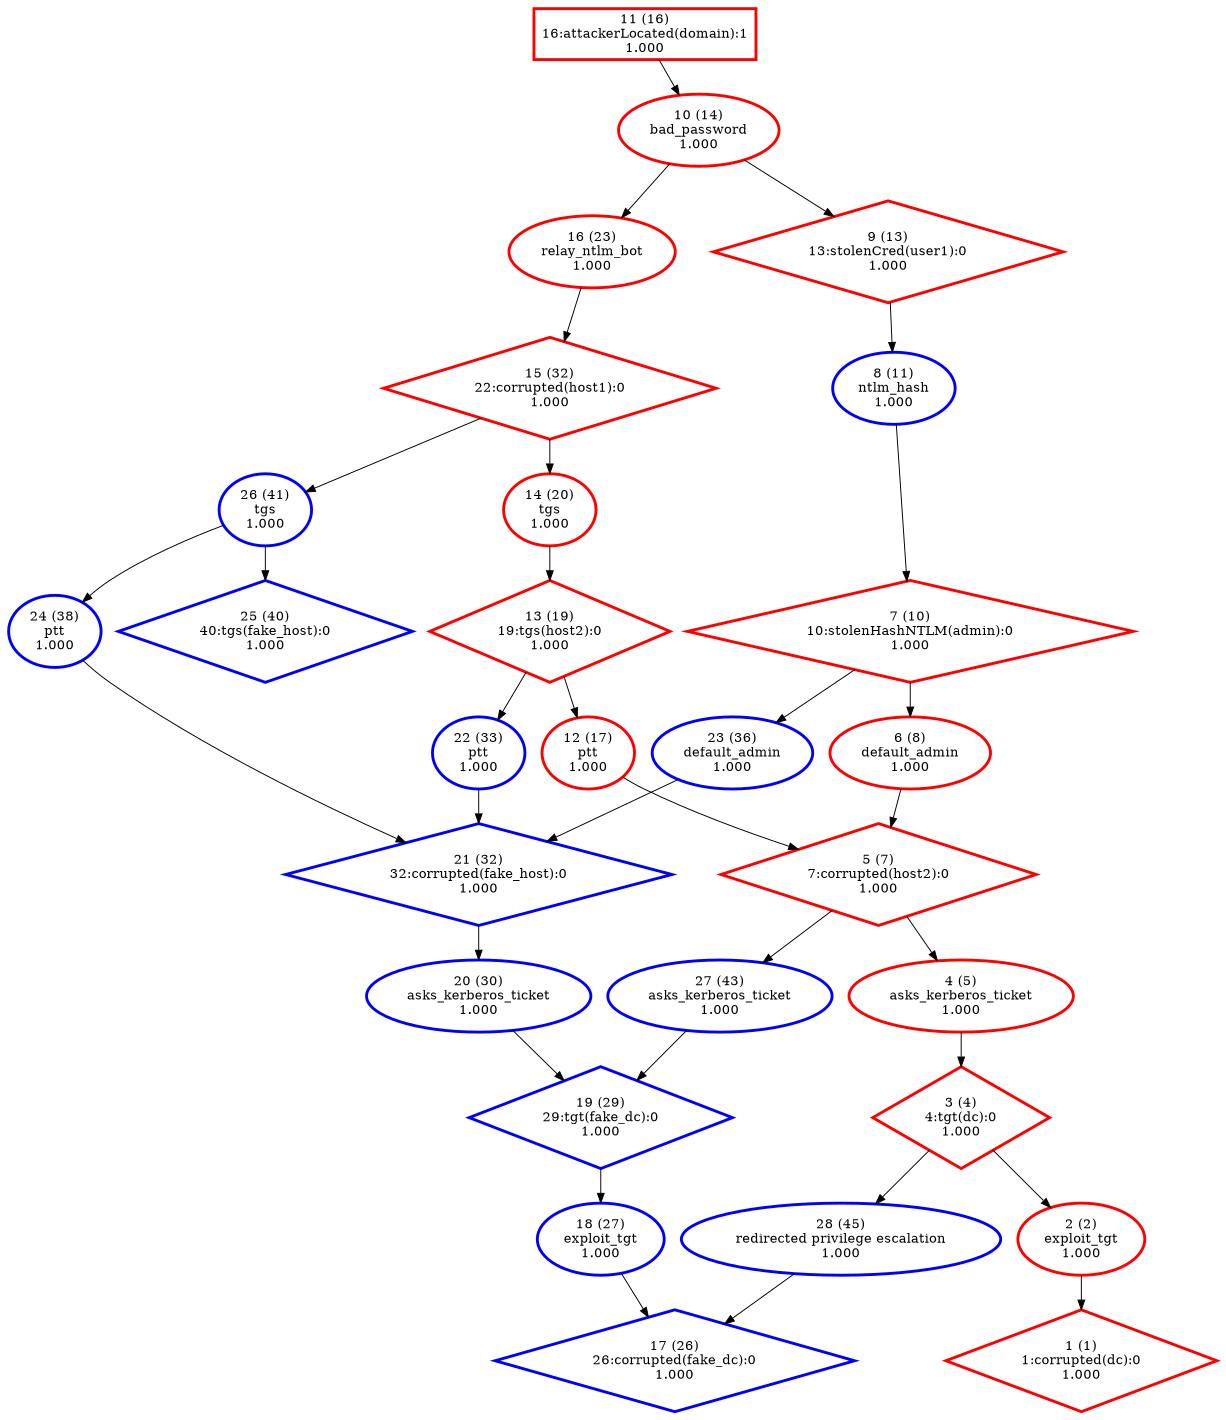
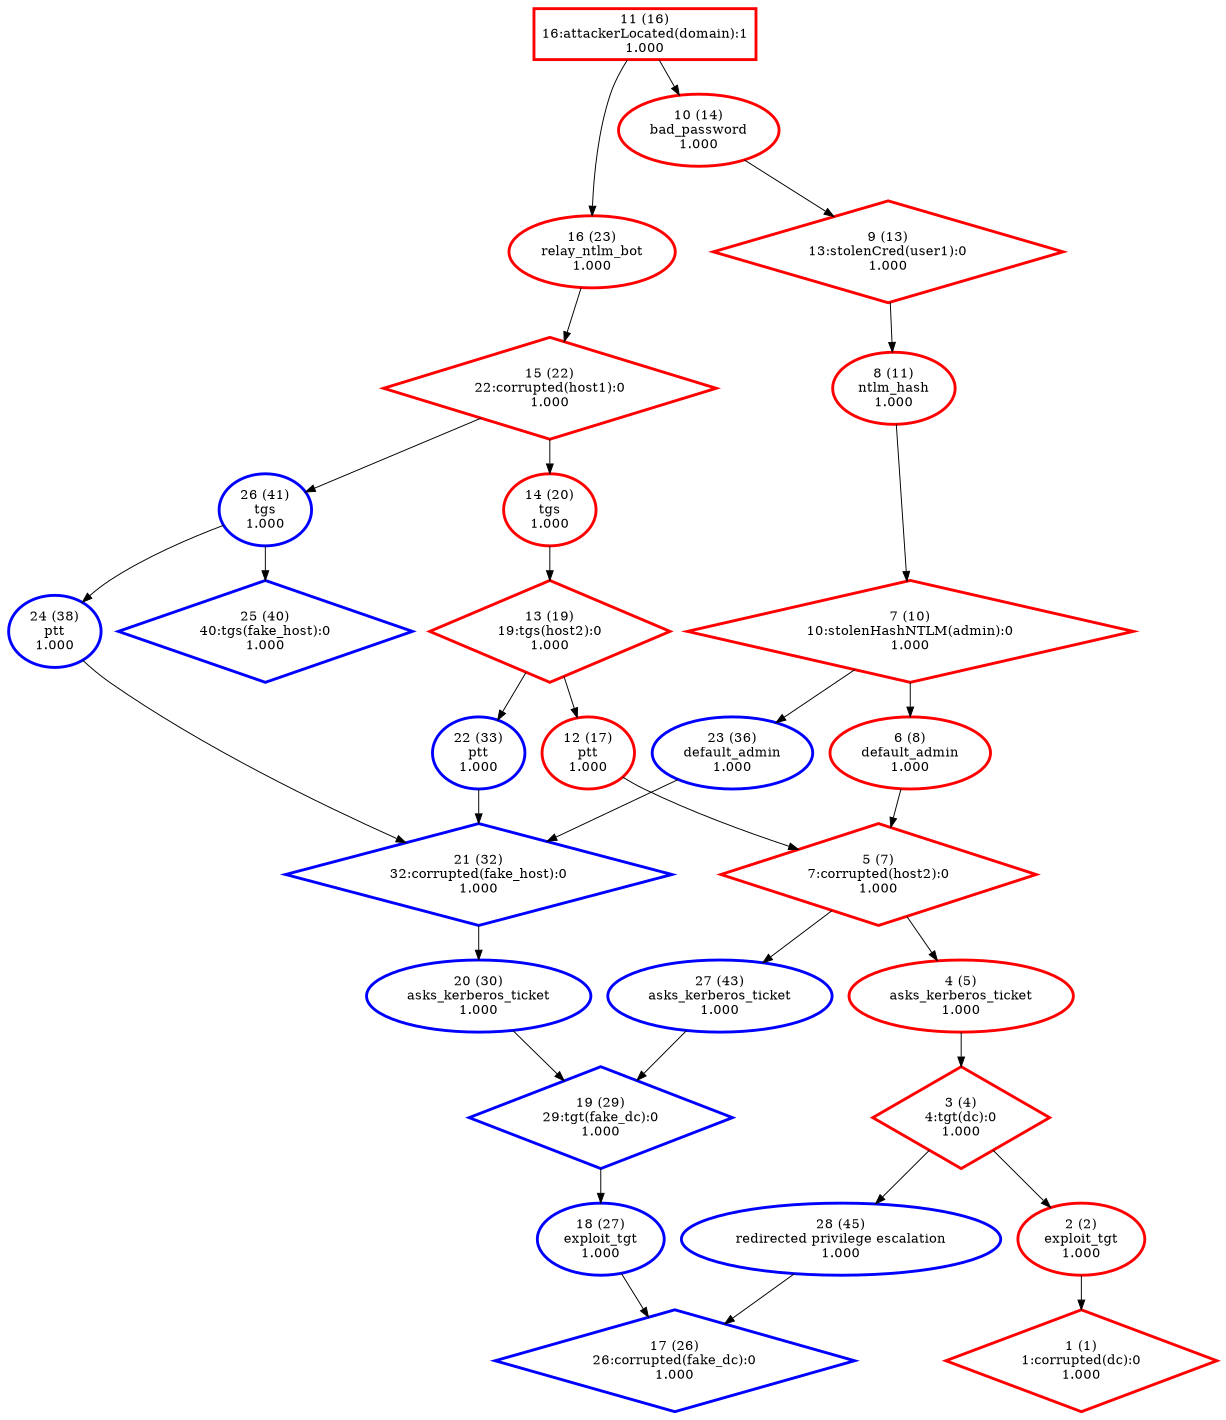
(649, 187) -> (601, 130)
(550, 388) -> (550, 388)
(894, 388) -> (894, 388)
